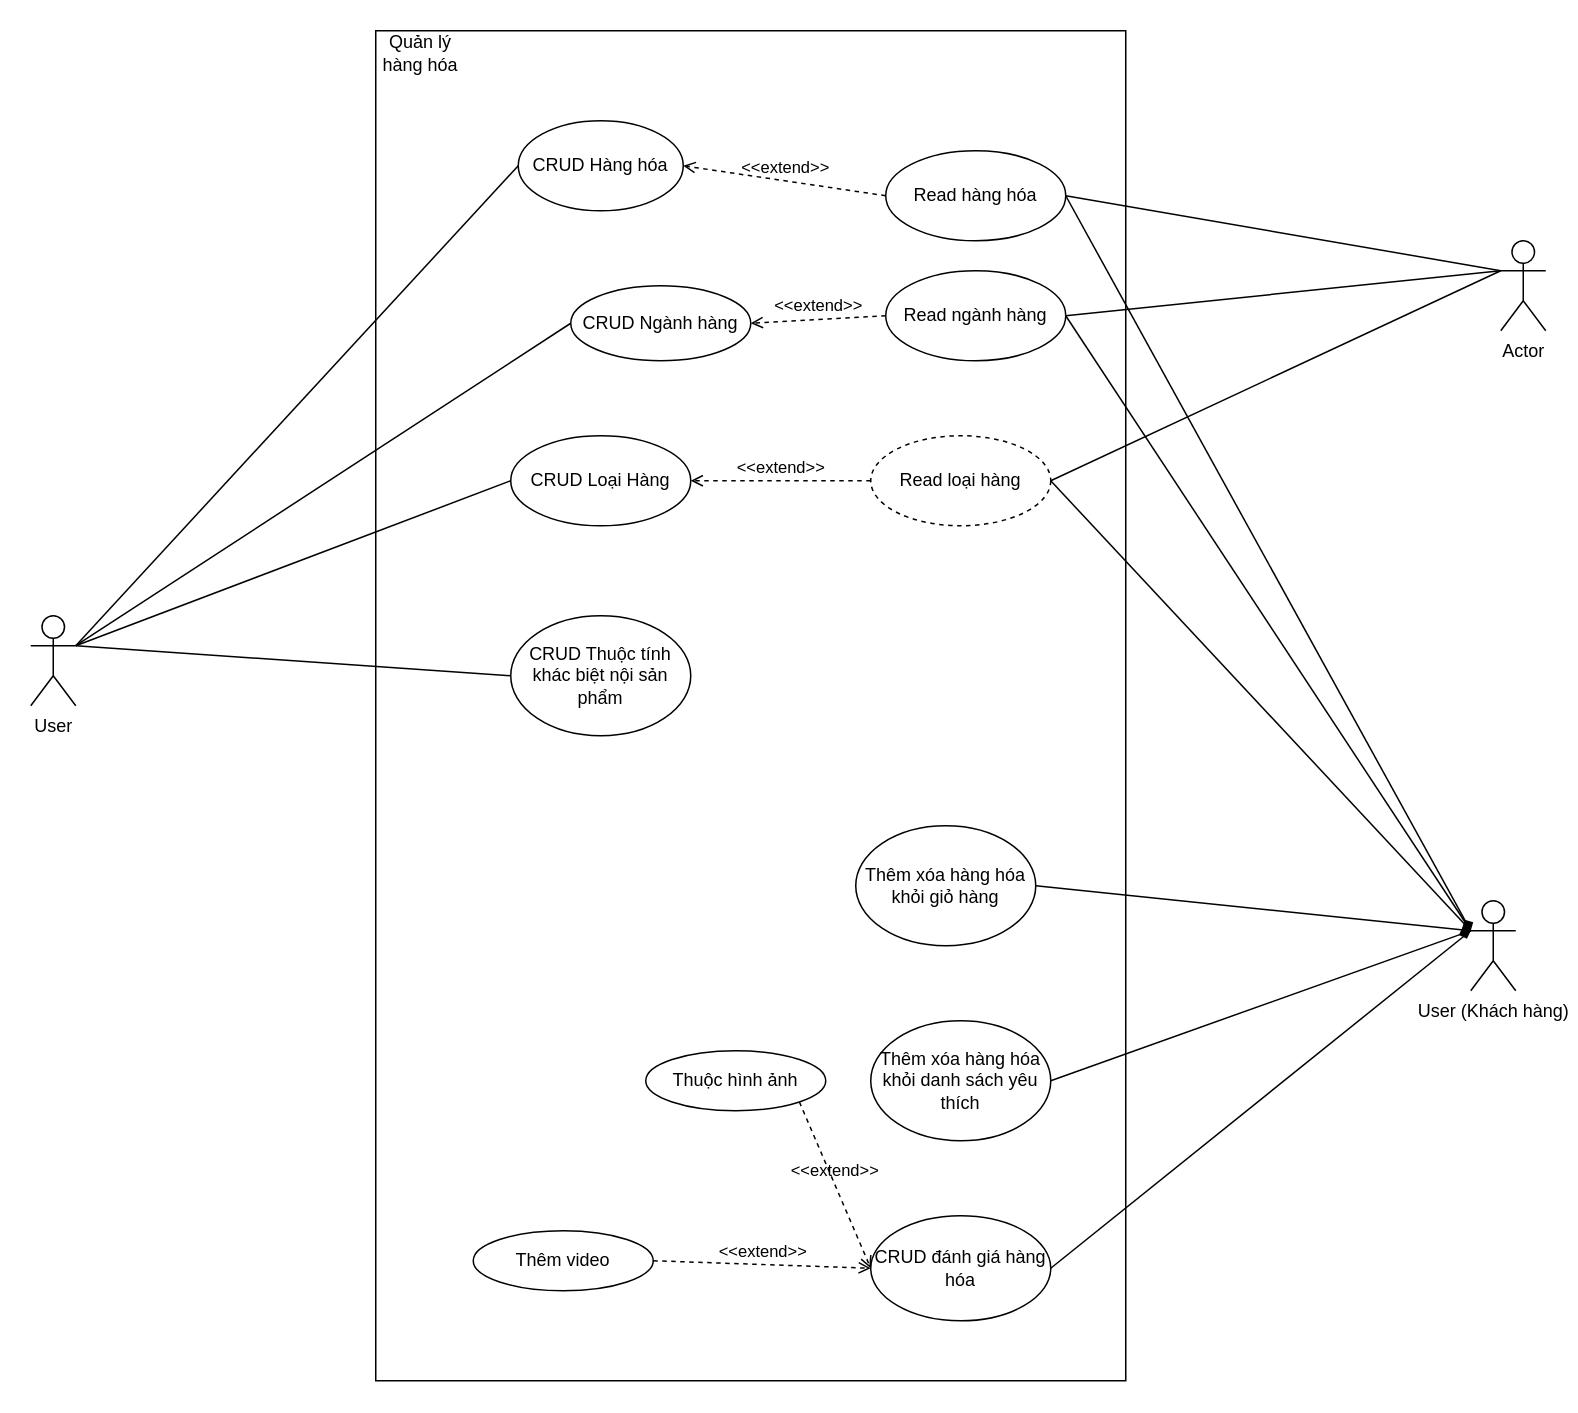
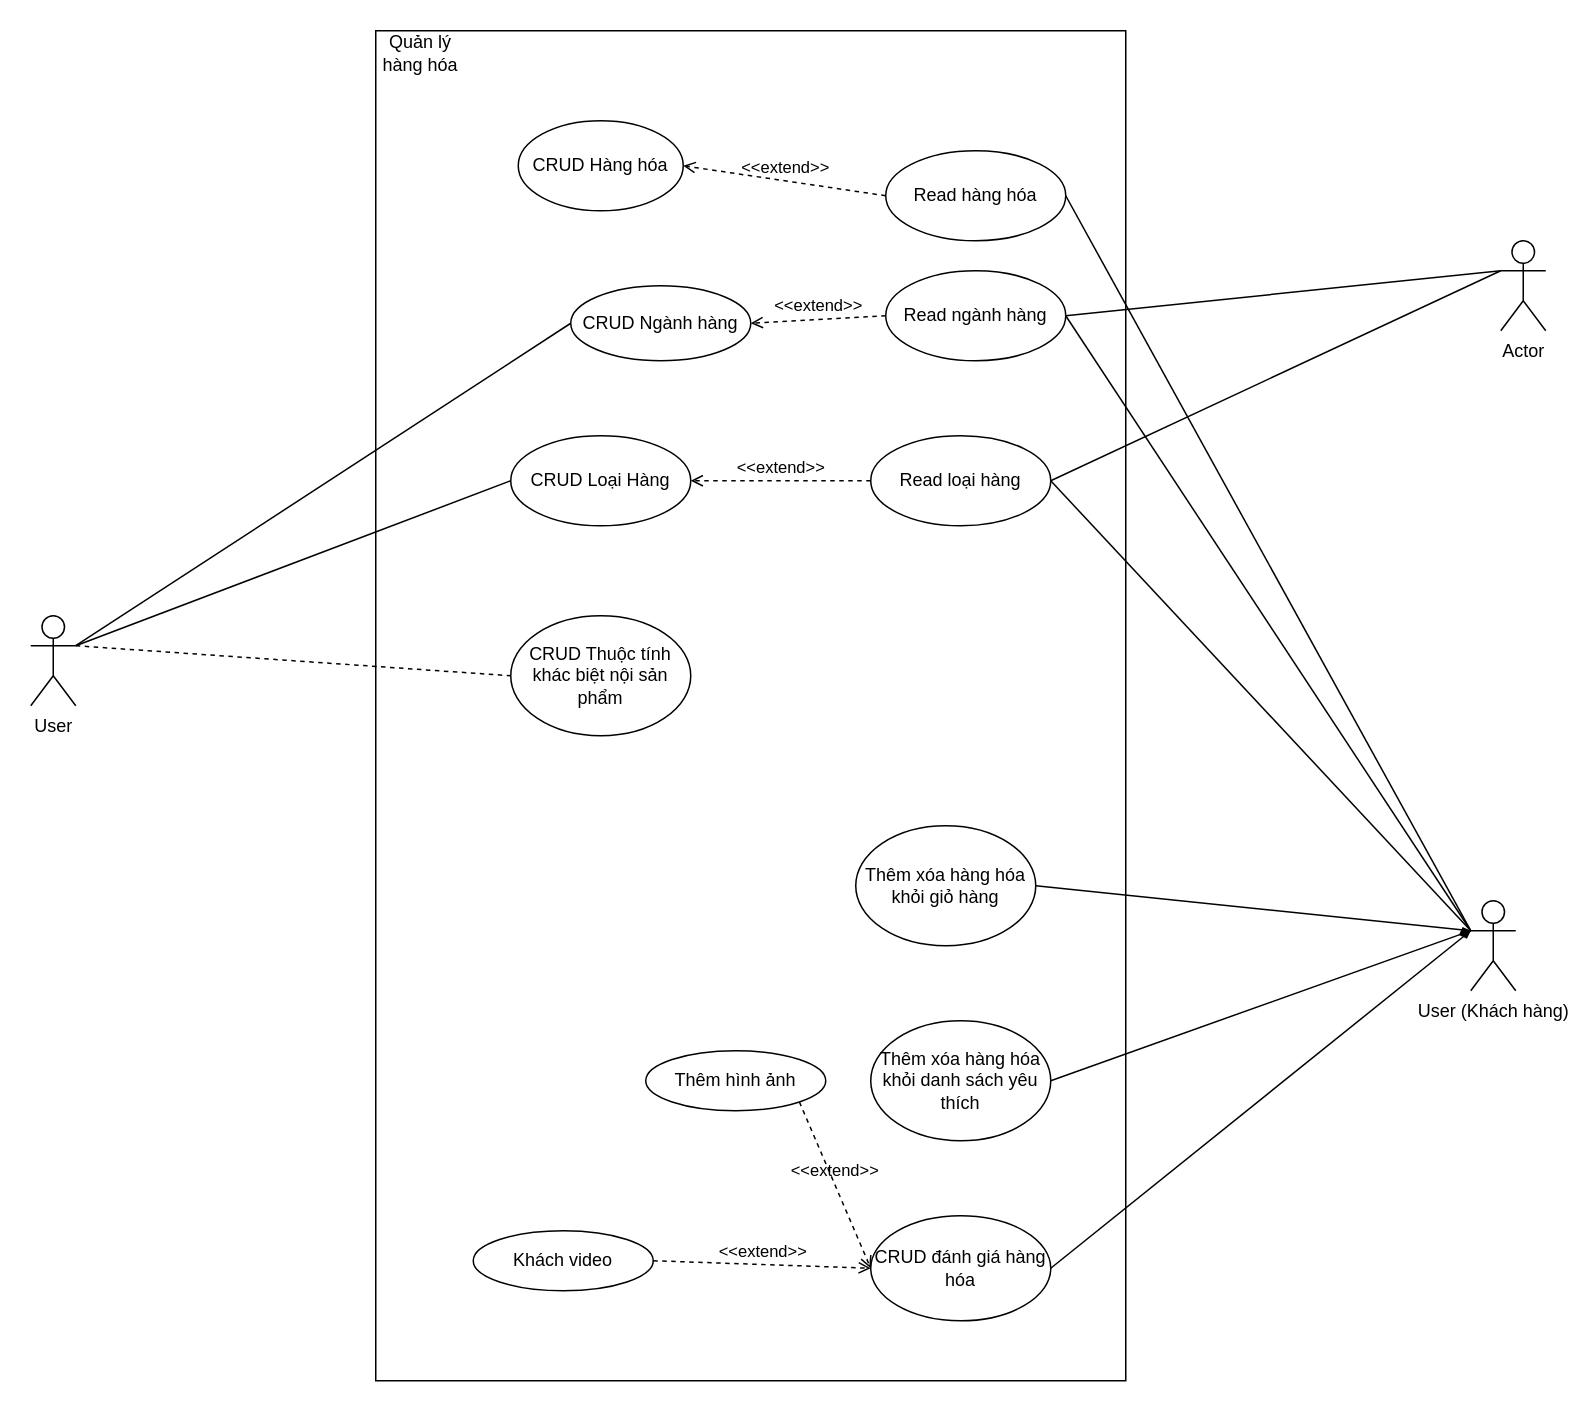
(1067, 198) -> (1067, 198)
(1281, 233) -> none
(301, 401) -> none
(961, 481) -> (961, 481)
(292, 661) -> (292, 661)
(736, 1081) -> (736, 1081)
(563, 1261) -> (563, 1261)
